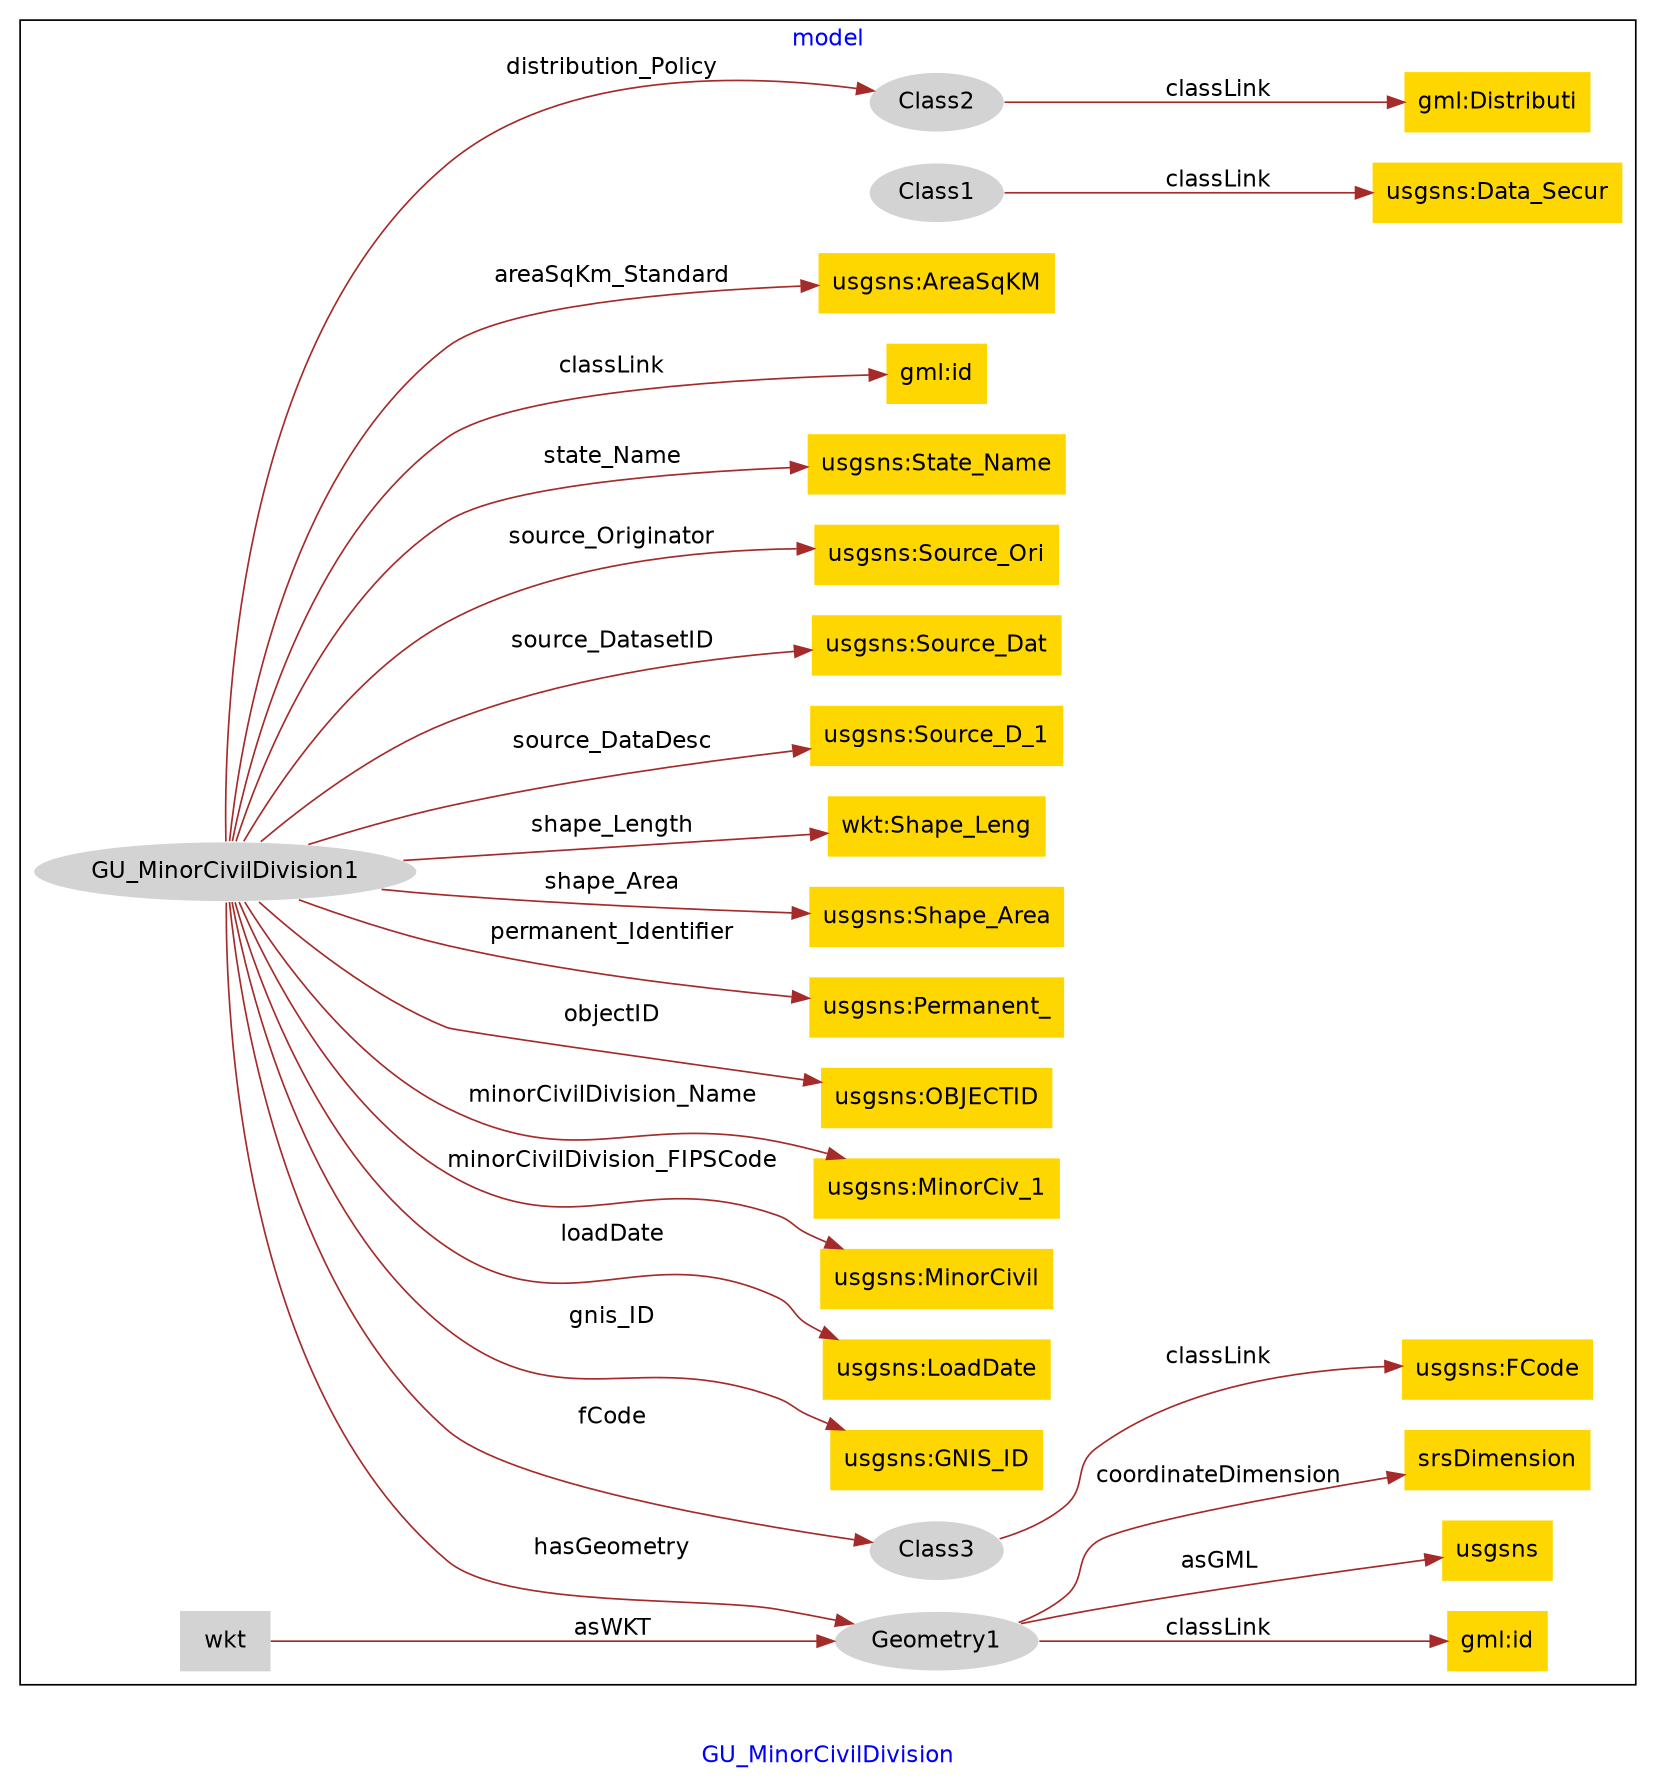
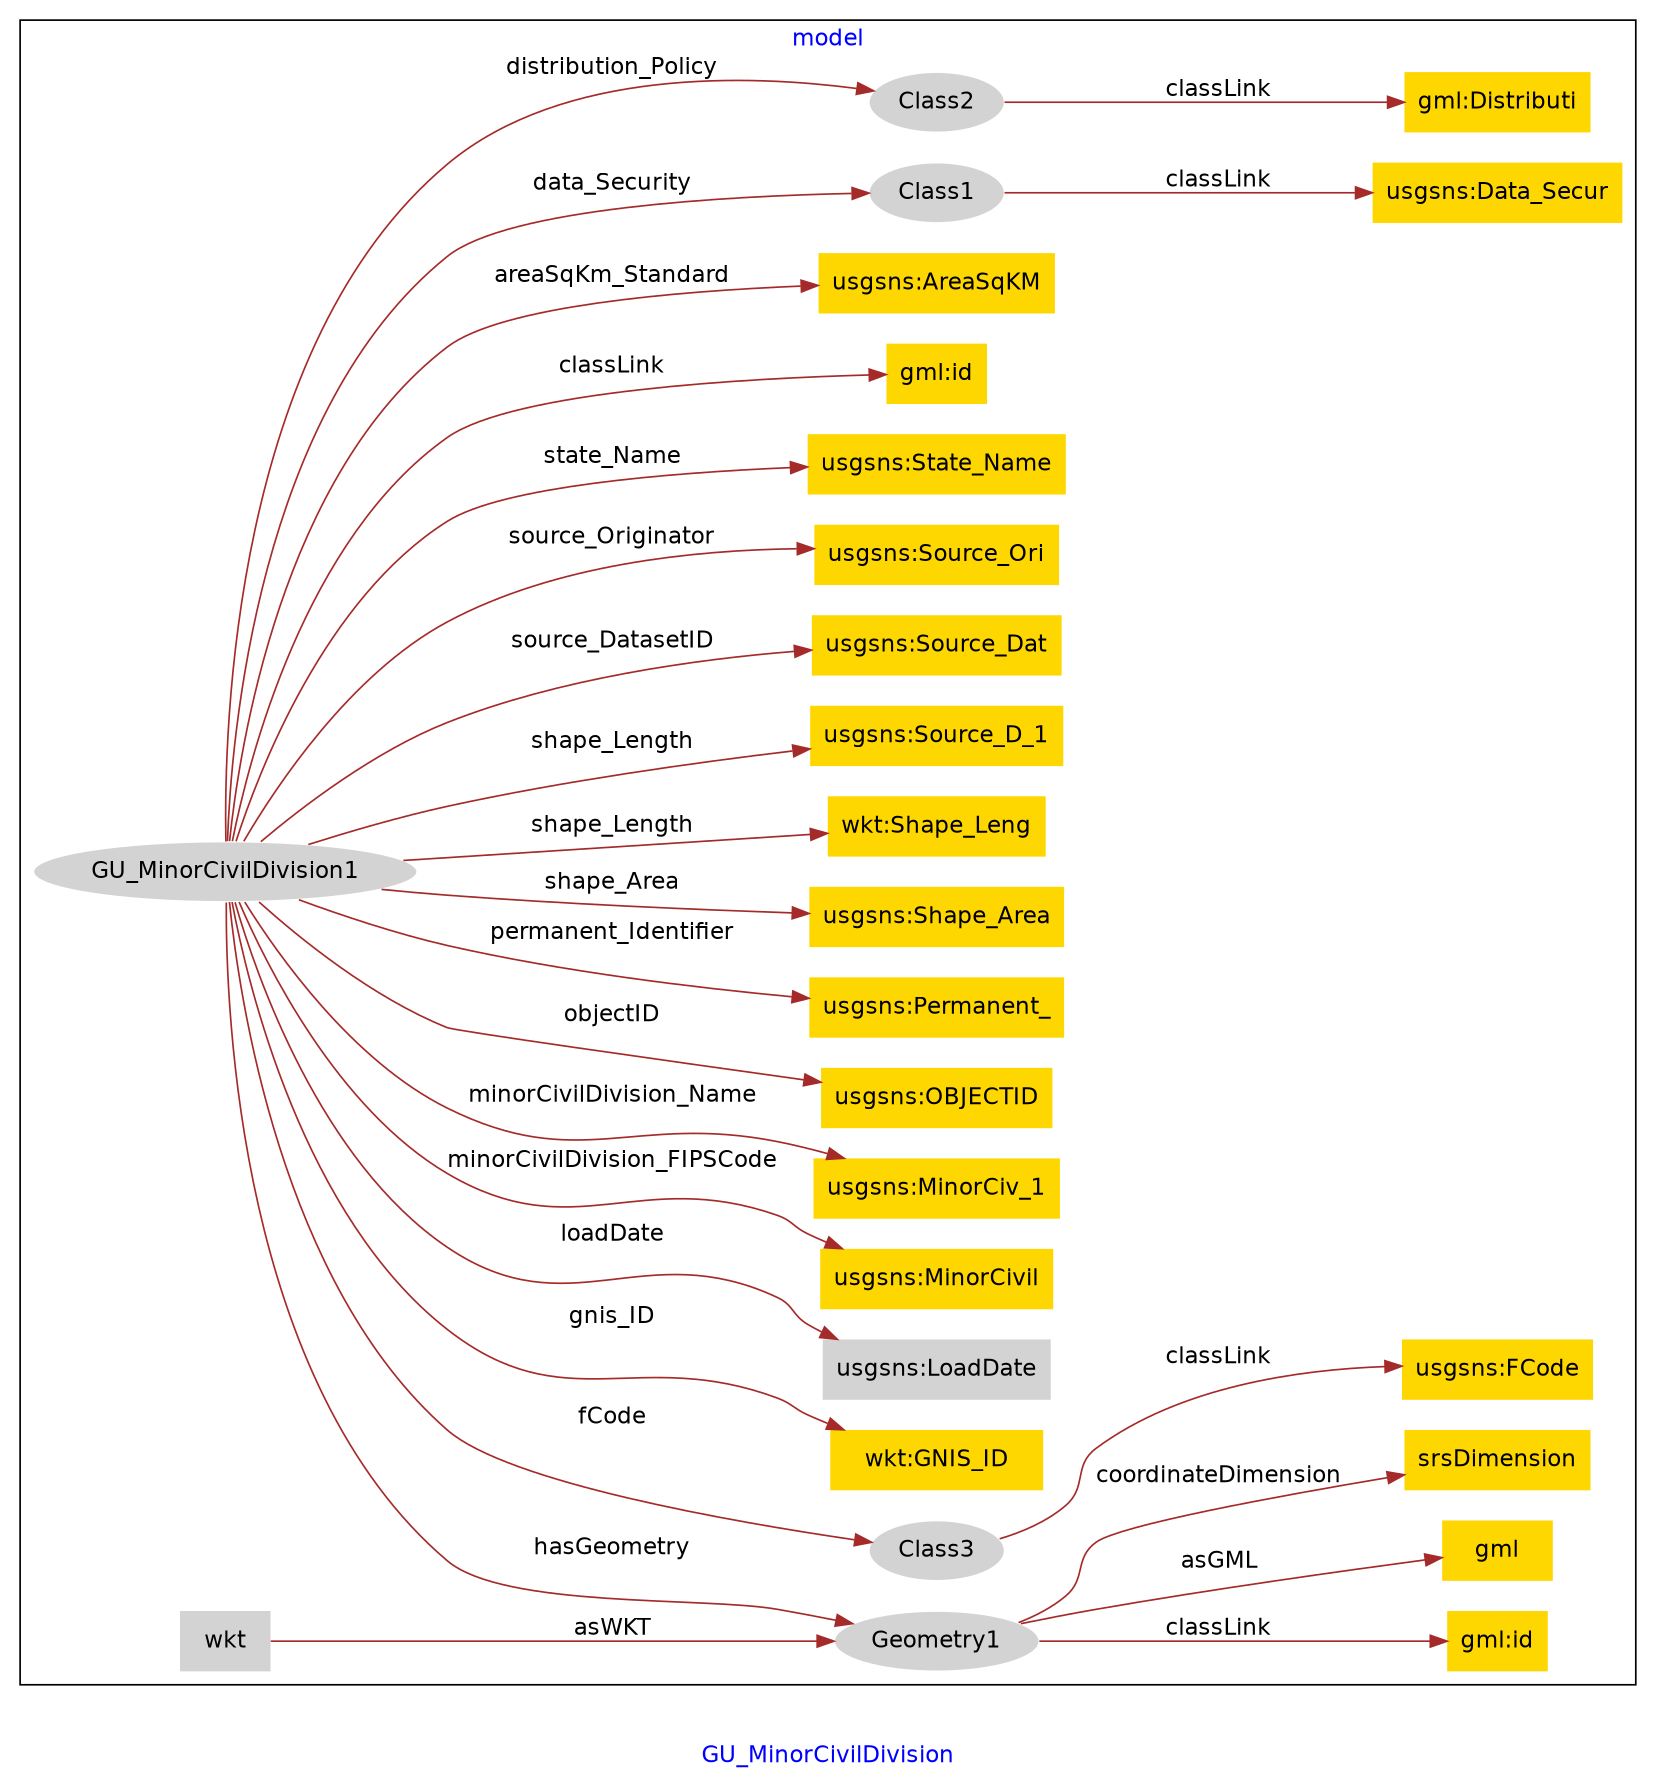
none -> (371, 341)
(612, 742) -> (612, 742)
(937, 1370) -> (937, 1370)
(937, 1460) -> (937, 1460)
(1497, 1551) -> (1497, 1551)
